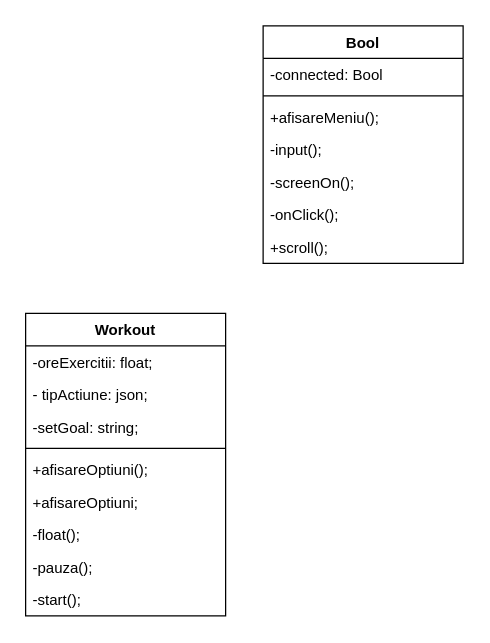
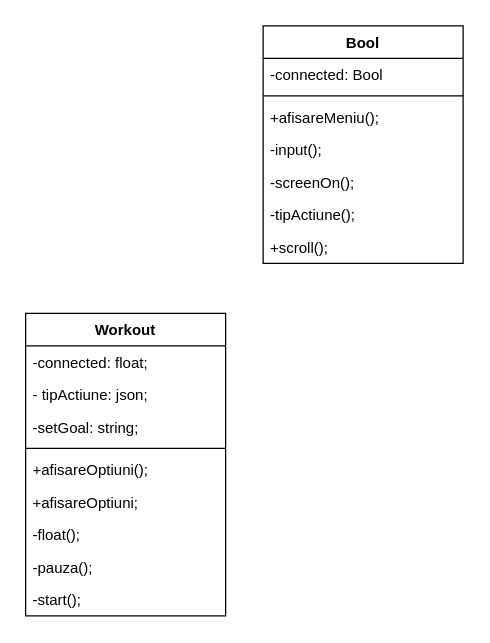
(310, 215) -> (323, 215)
(107, 363) -> (100, 363)
